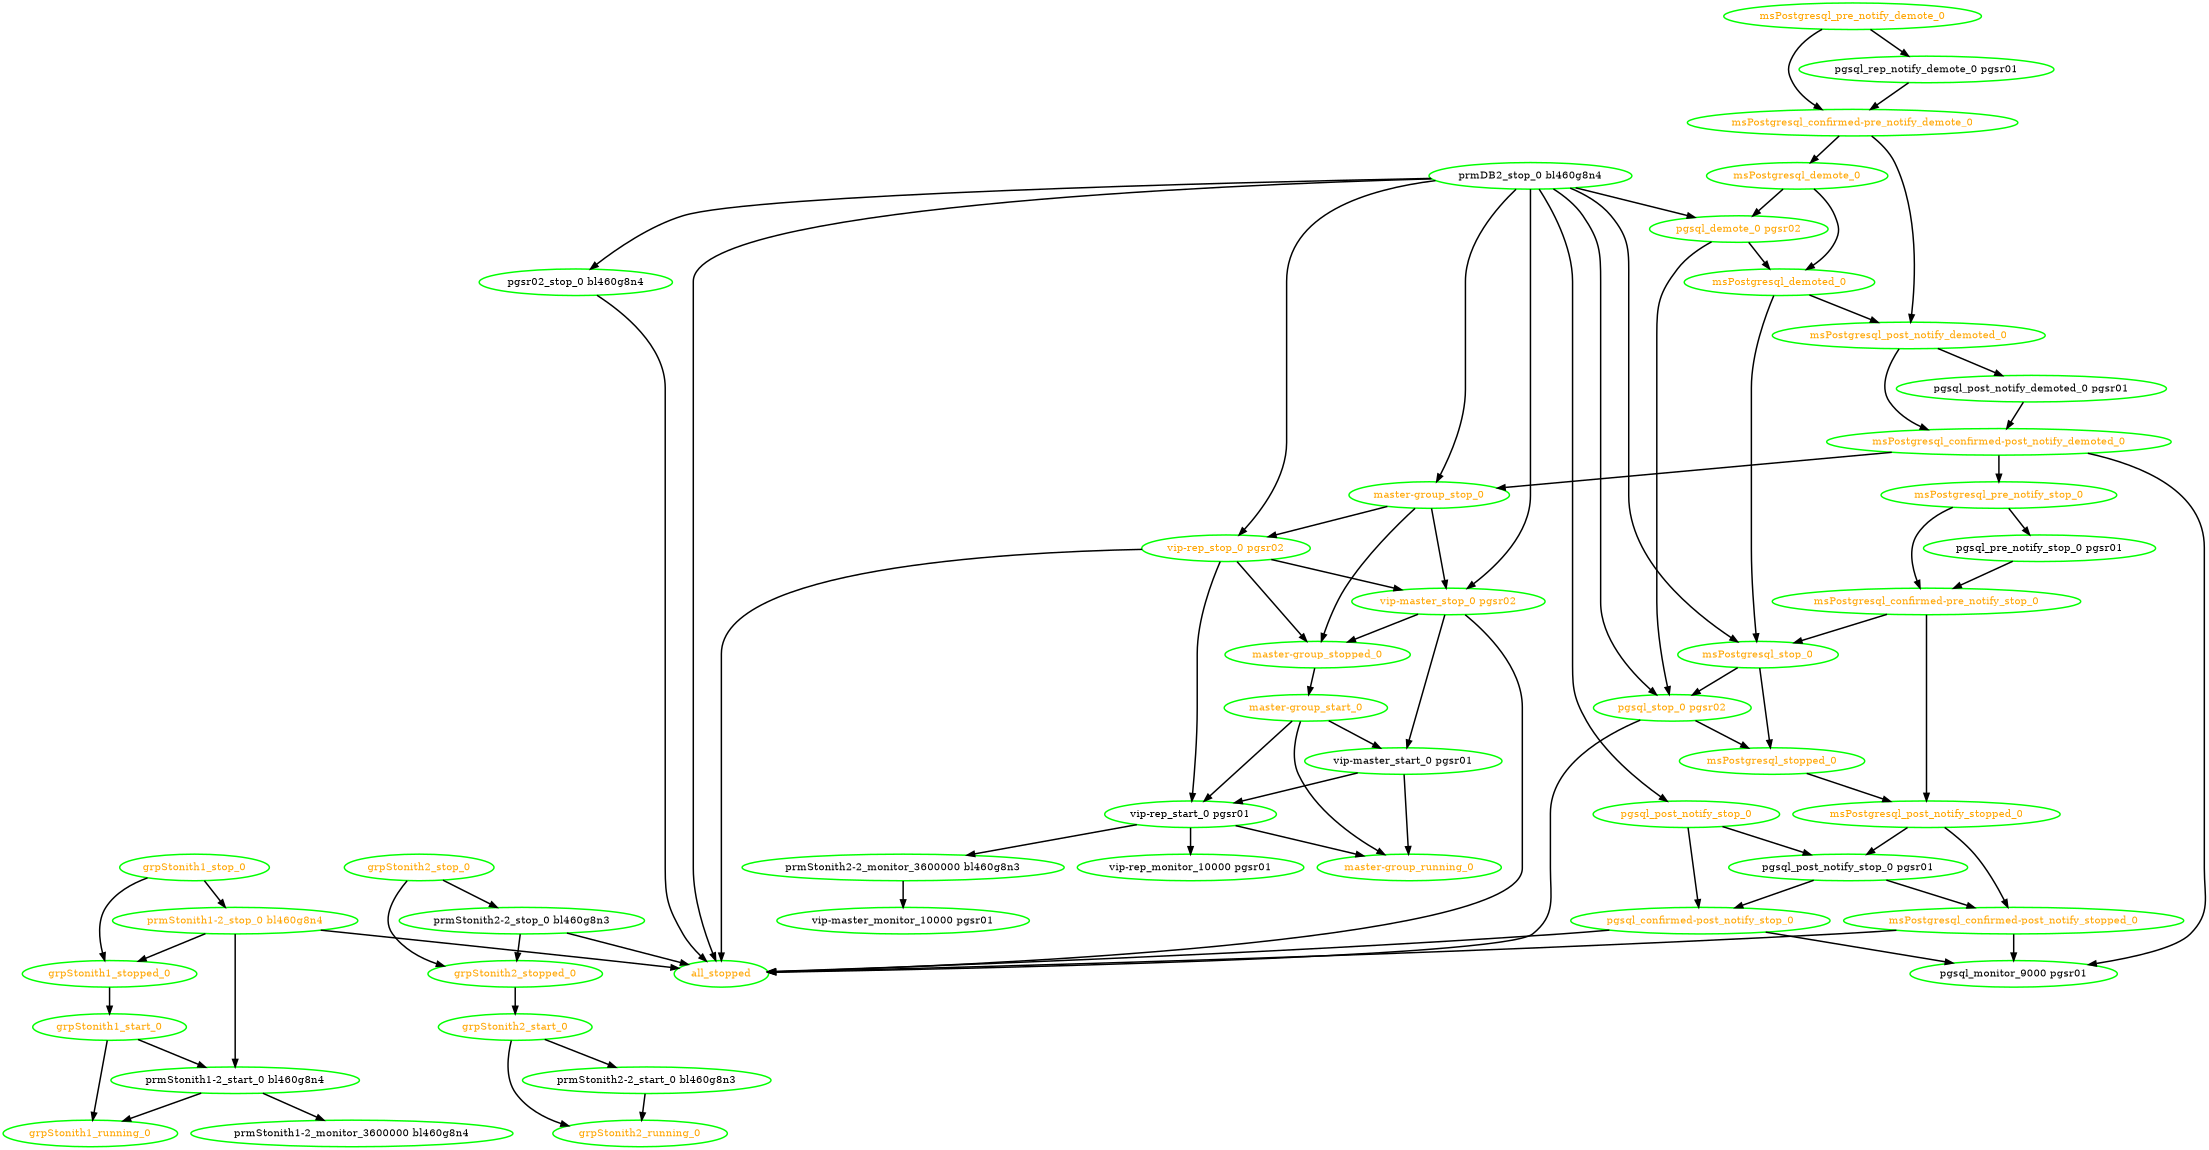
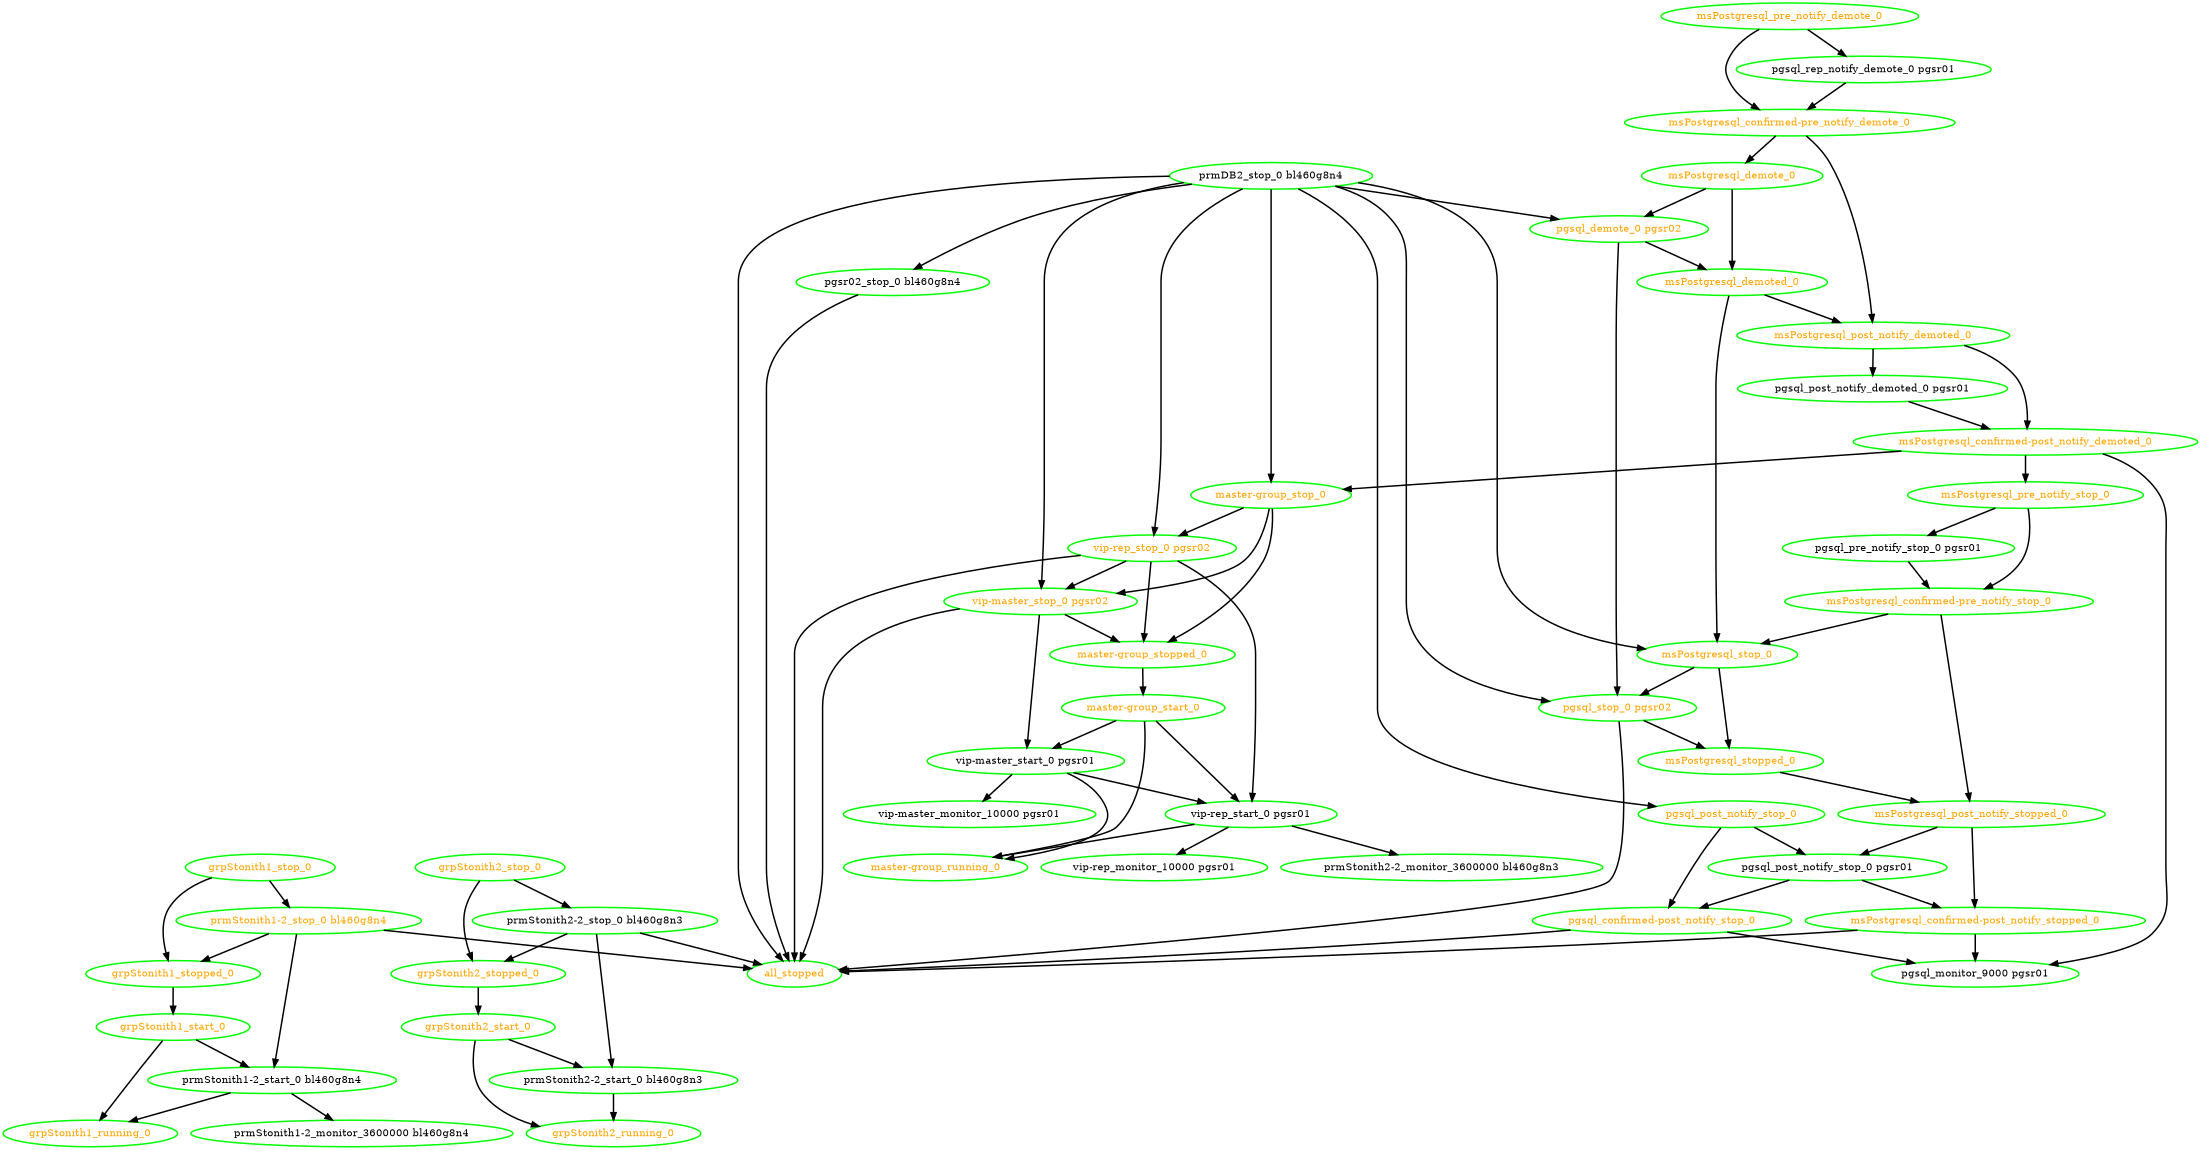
(903, 890) -> (1001, 785)
none -> (604, 997)
